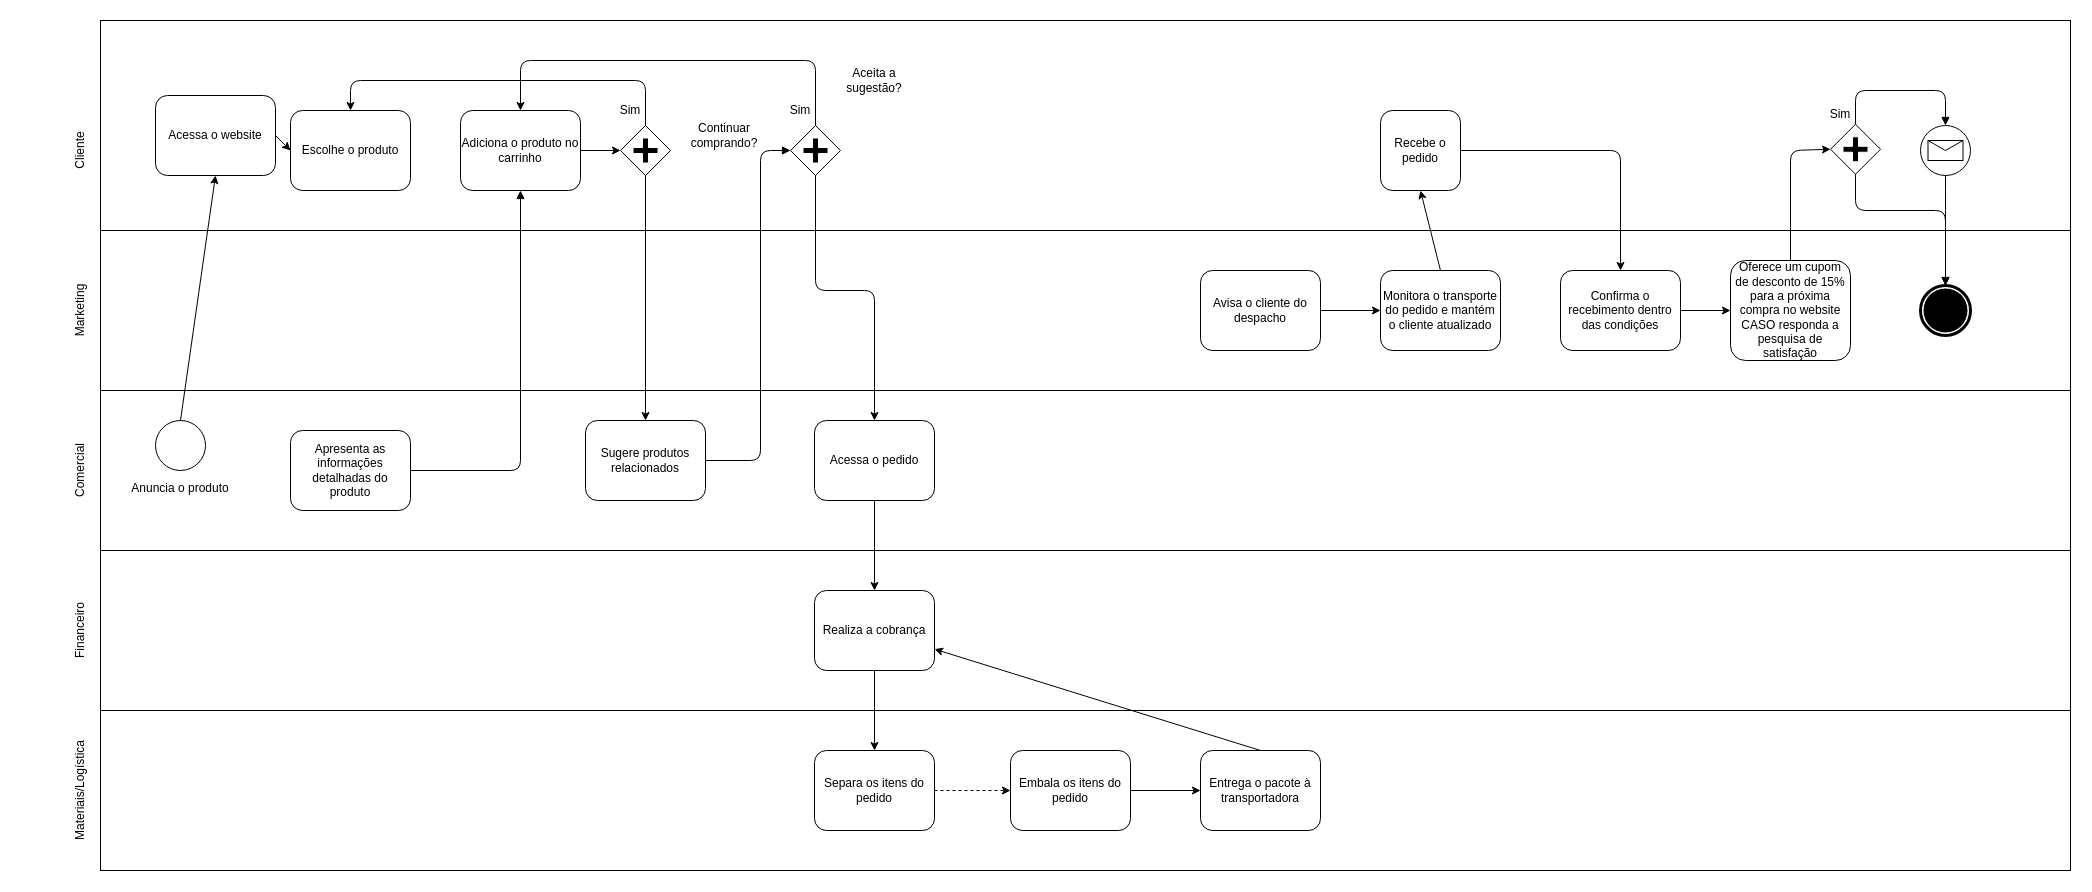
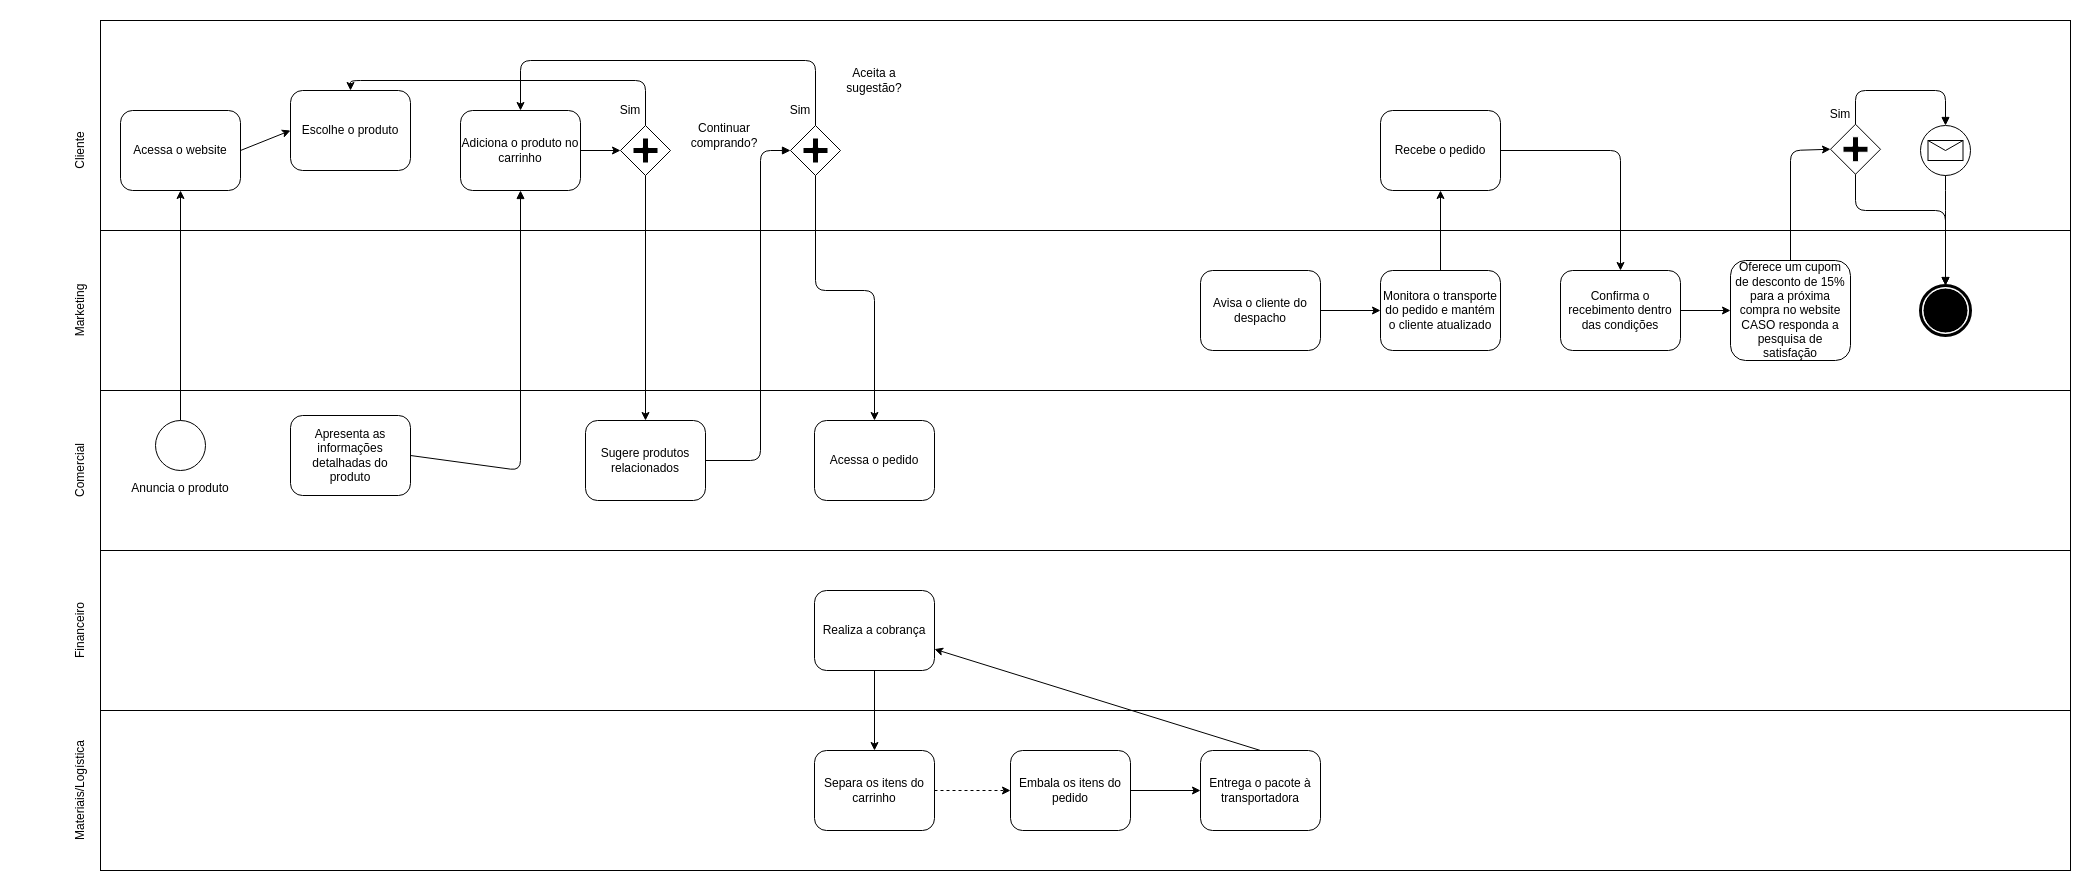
(216, 136) -> (181, 151)
(351, 151) -> (351, 131)
(1421, 151) -> (1441, 151)
(351, 471) -> (351, 456)
(875, 542) -> none
(875, 791) -> (875, 791)
